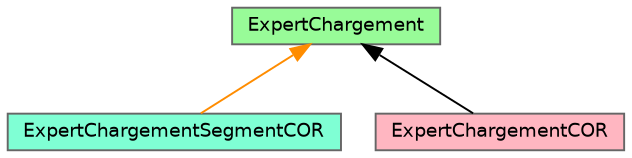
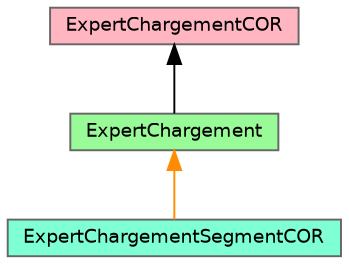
(426, 84) -> (174, 89)
